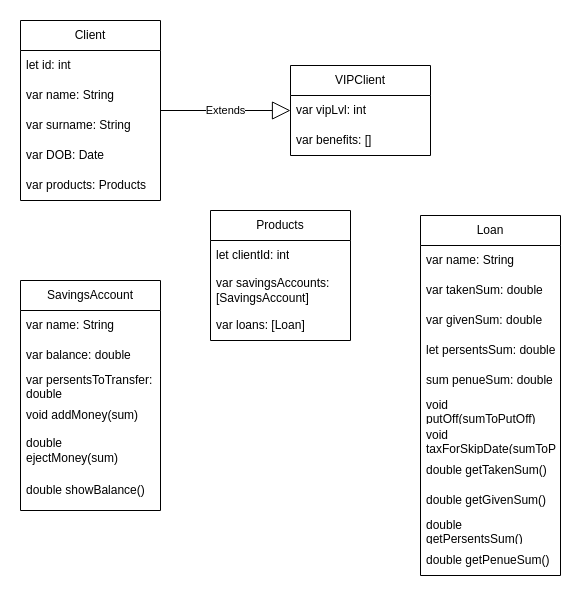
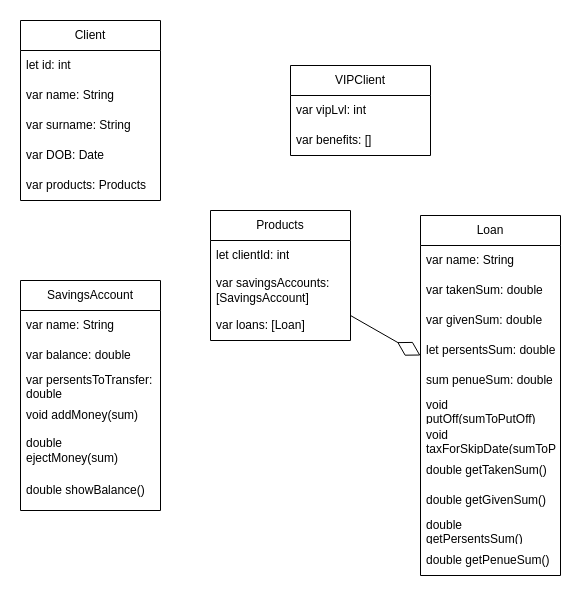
(217, 111) -> none
none -> (375, 330)
